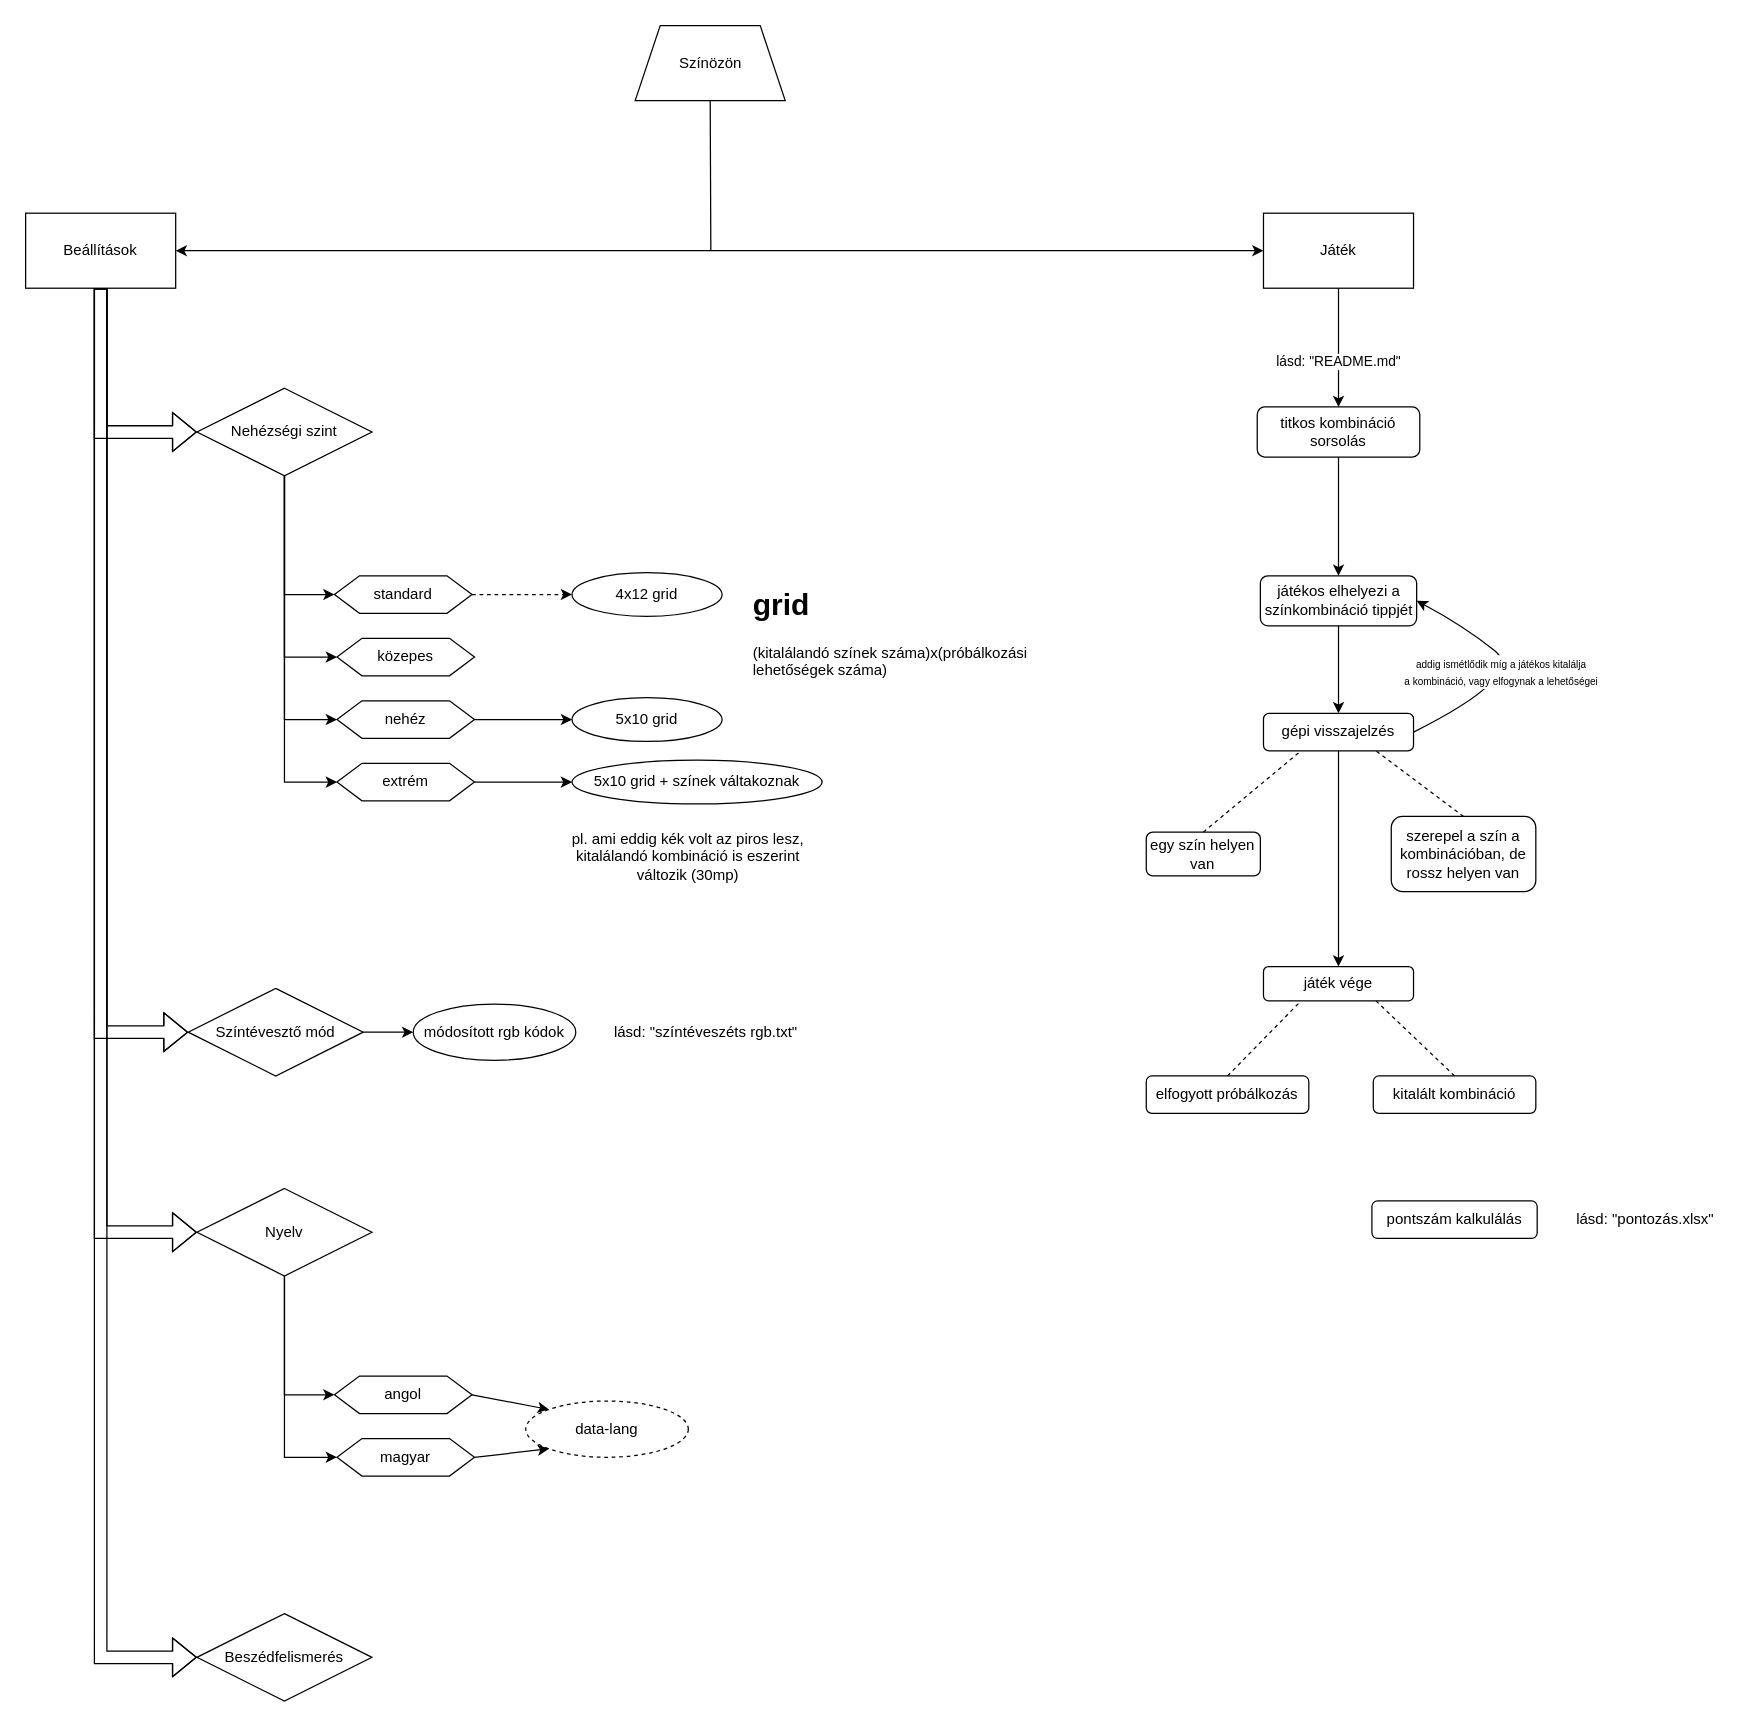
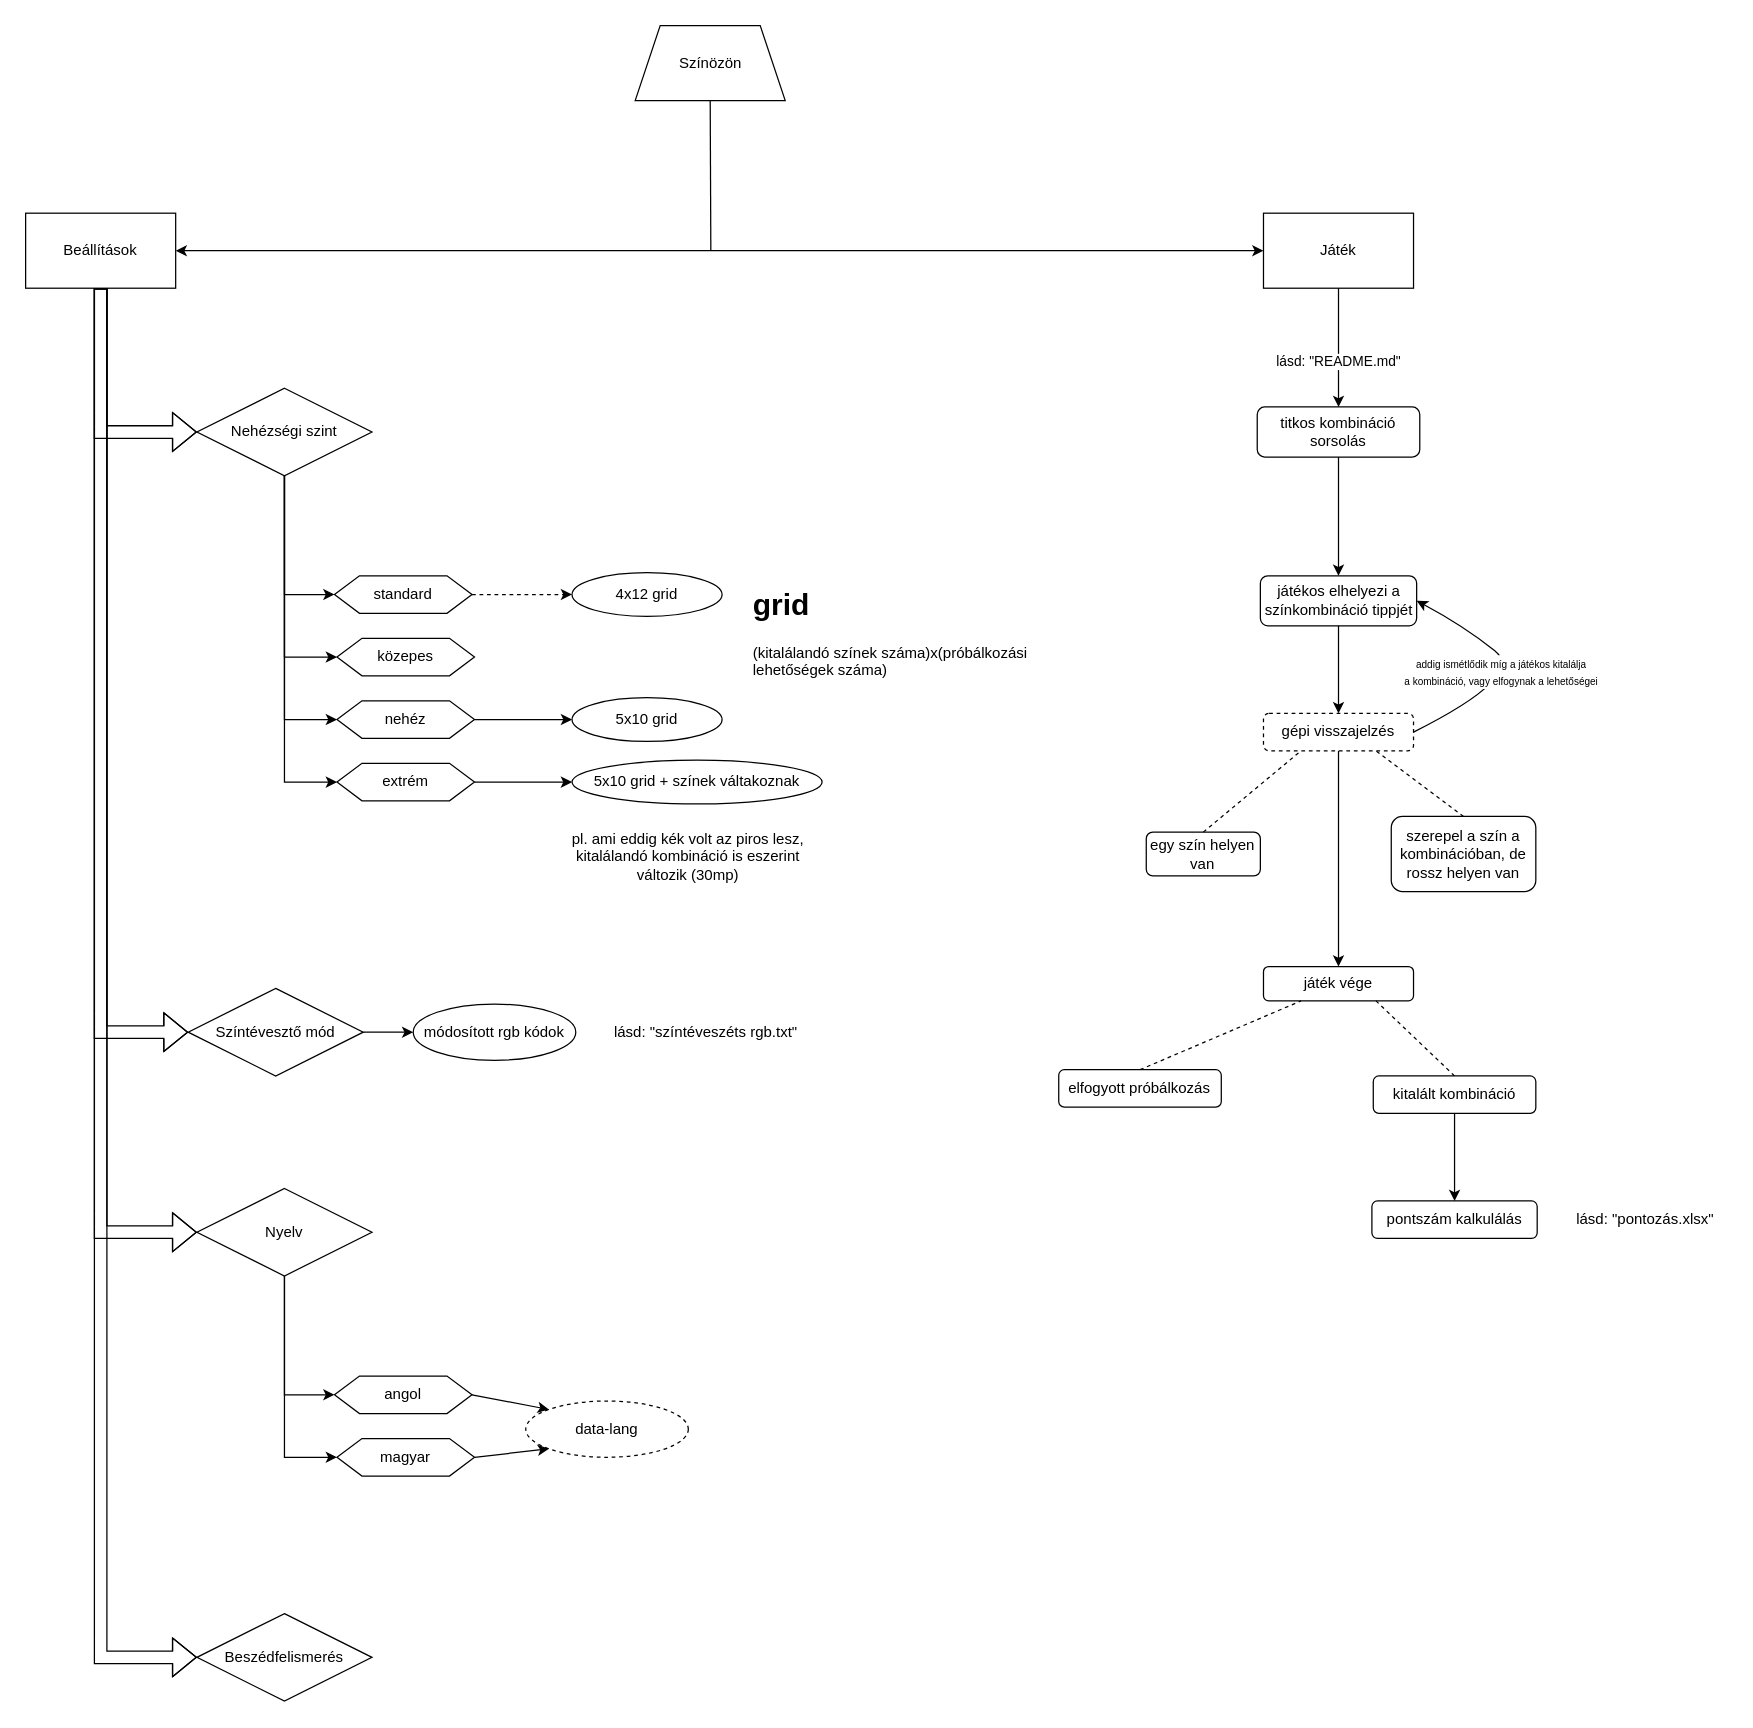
(1338, 732) -> (1338, 732)
(1227, 1094) -> (1140, 1088)
none -> (1454, 1152)
